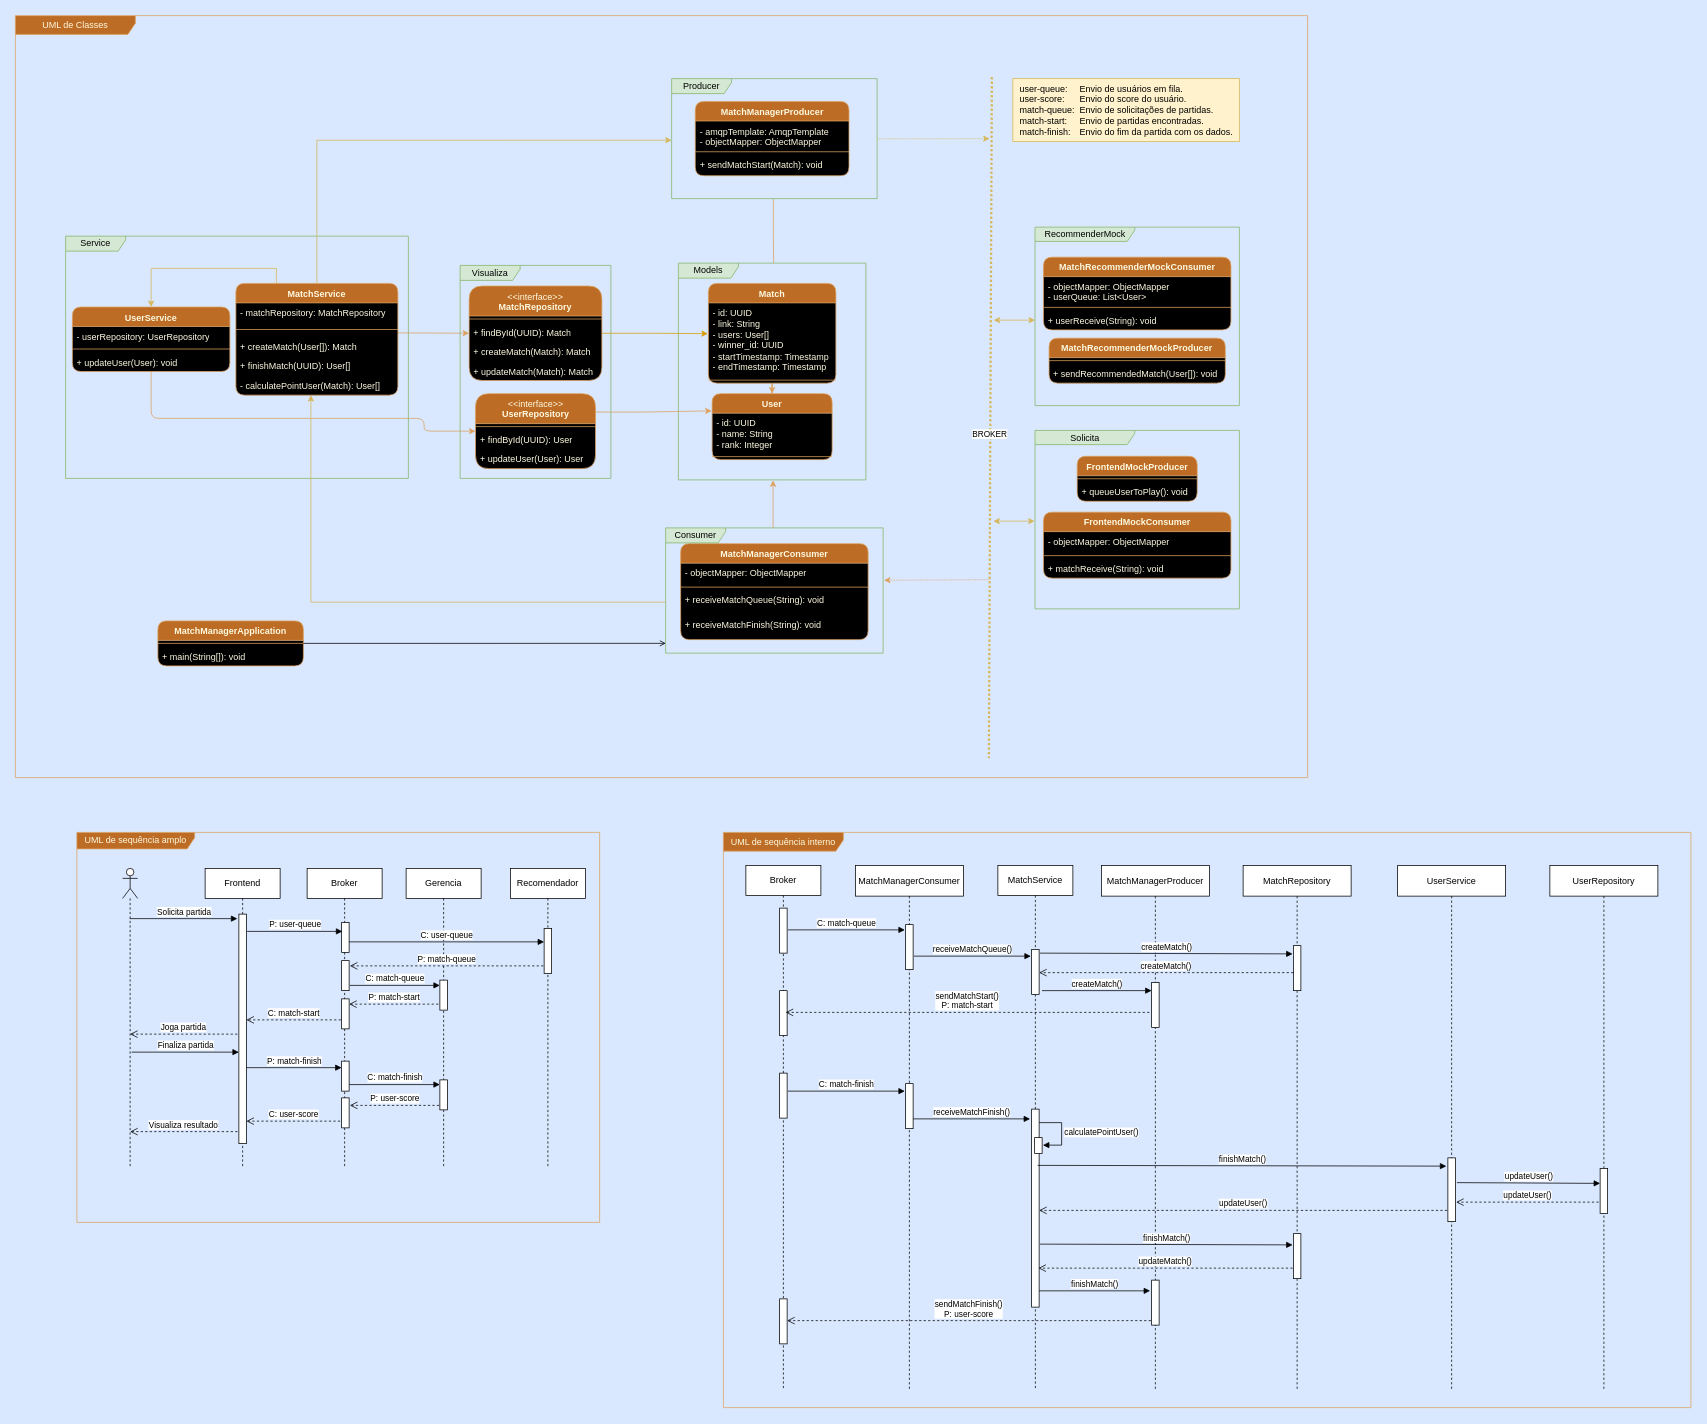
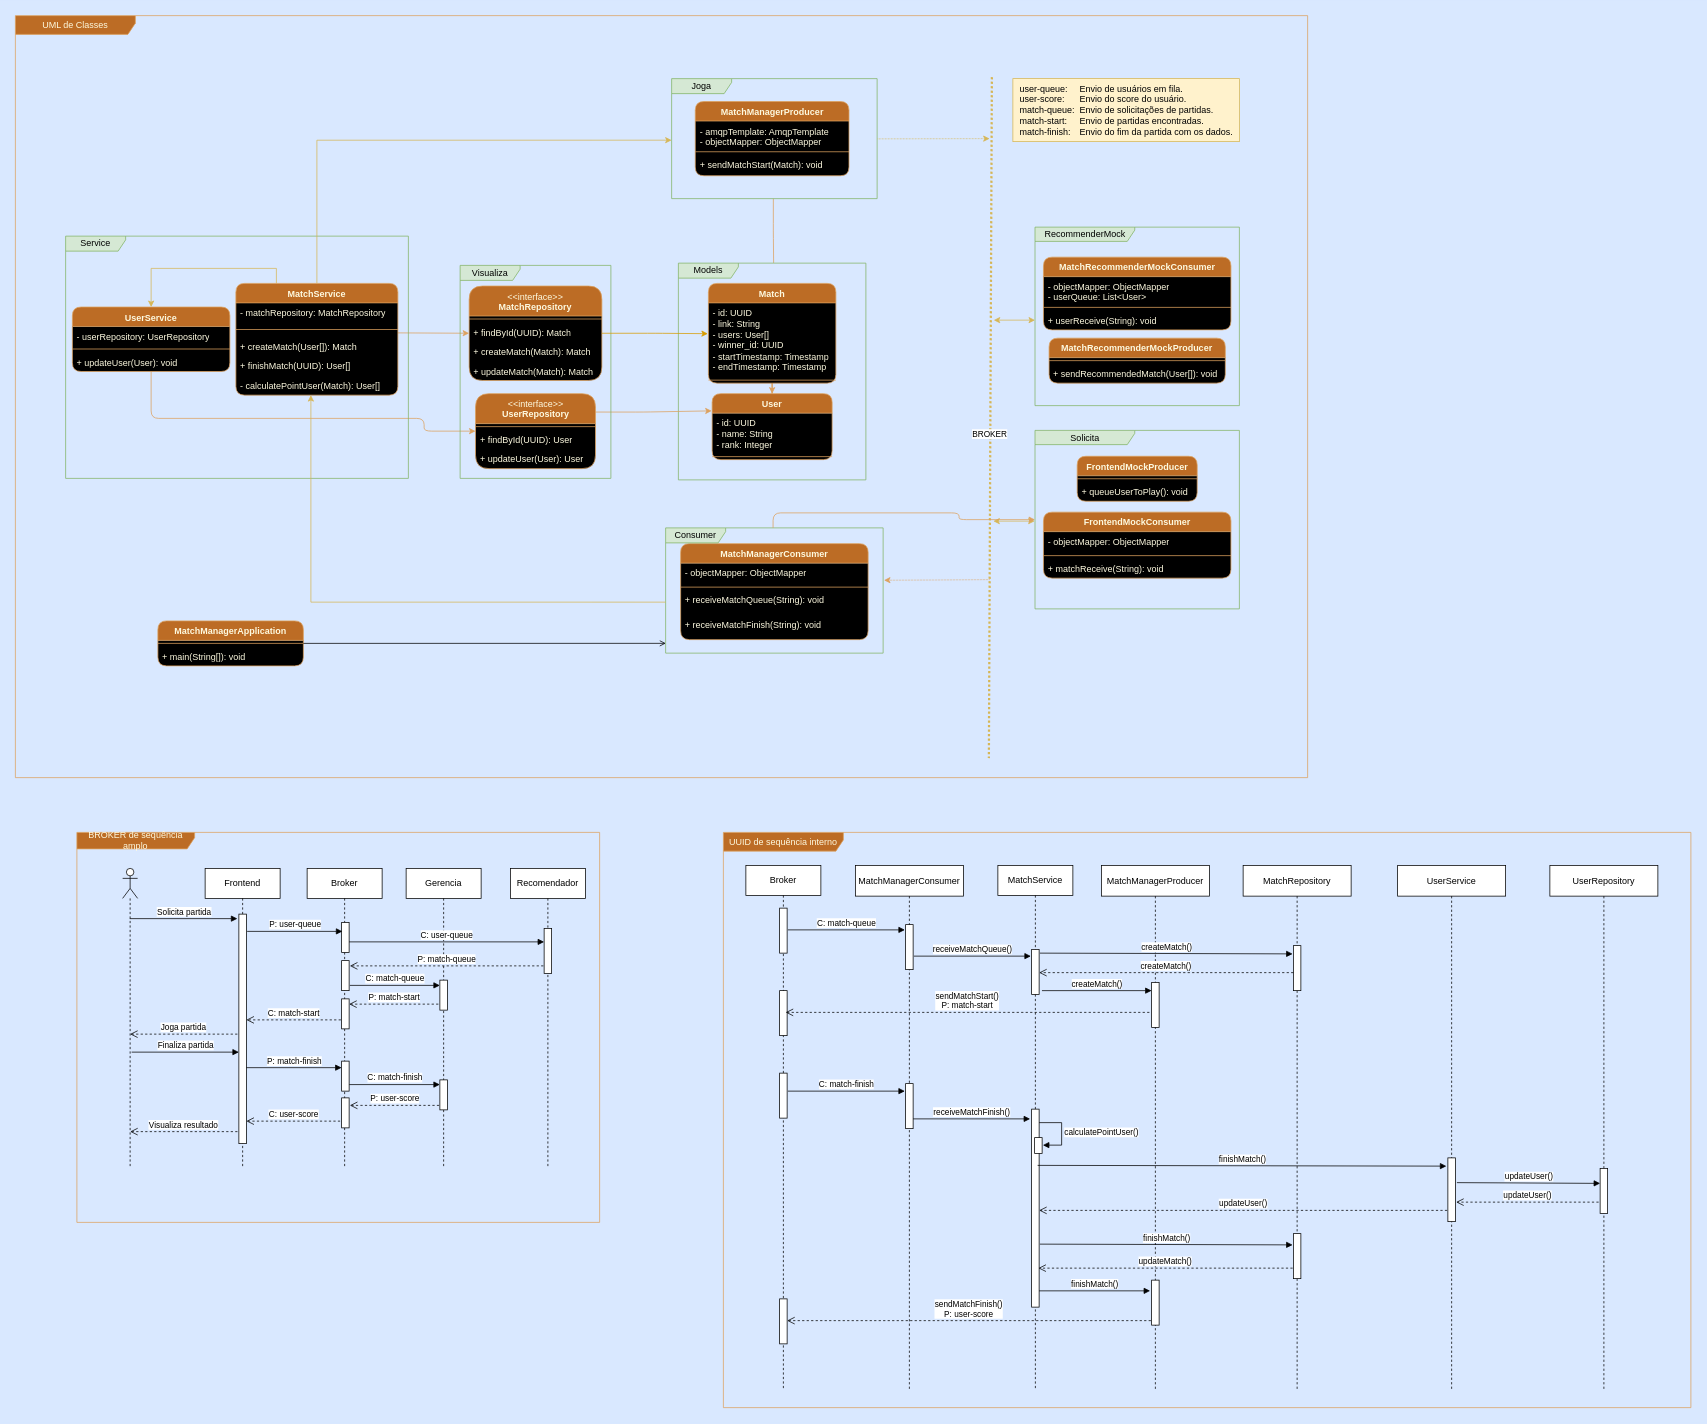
(702, 86) -> (702, 86)
(773, 515) -> (972, 519)
(136, 840) -> (136, 840)
(783, 842) -> (783, 842)
